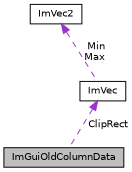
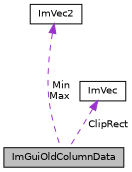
(82, 57) -> (48, 91)
